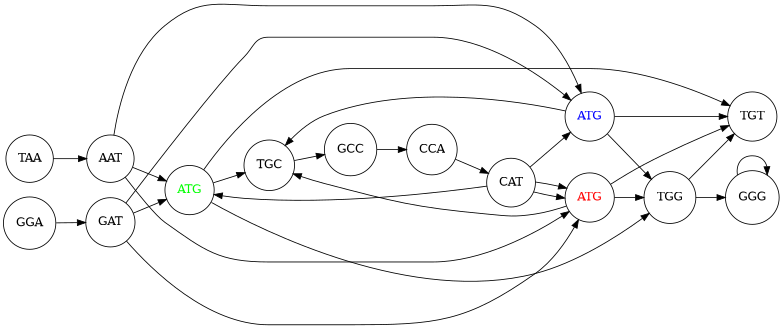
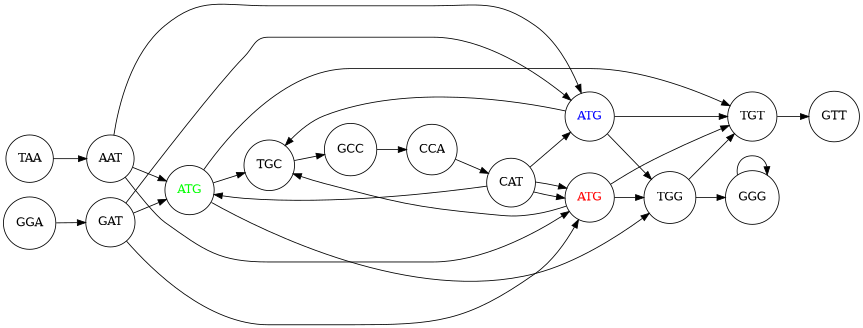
none -> (834, 117)
